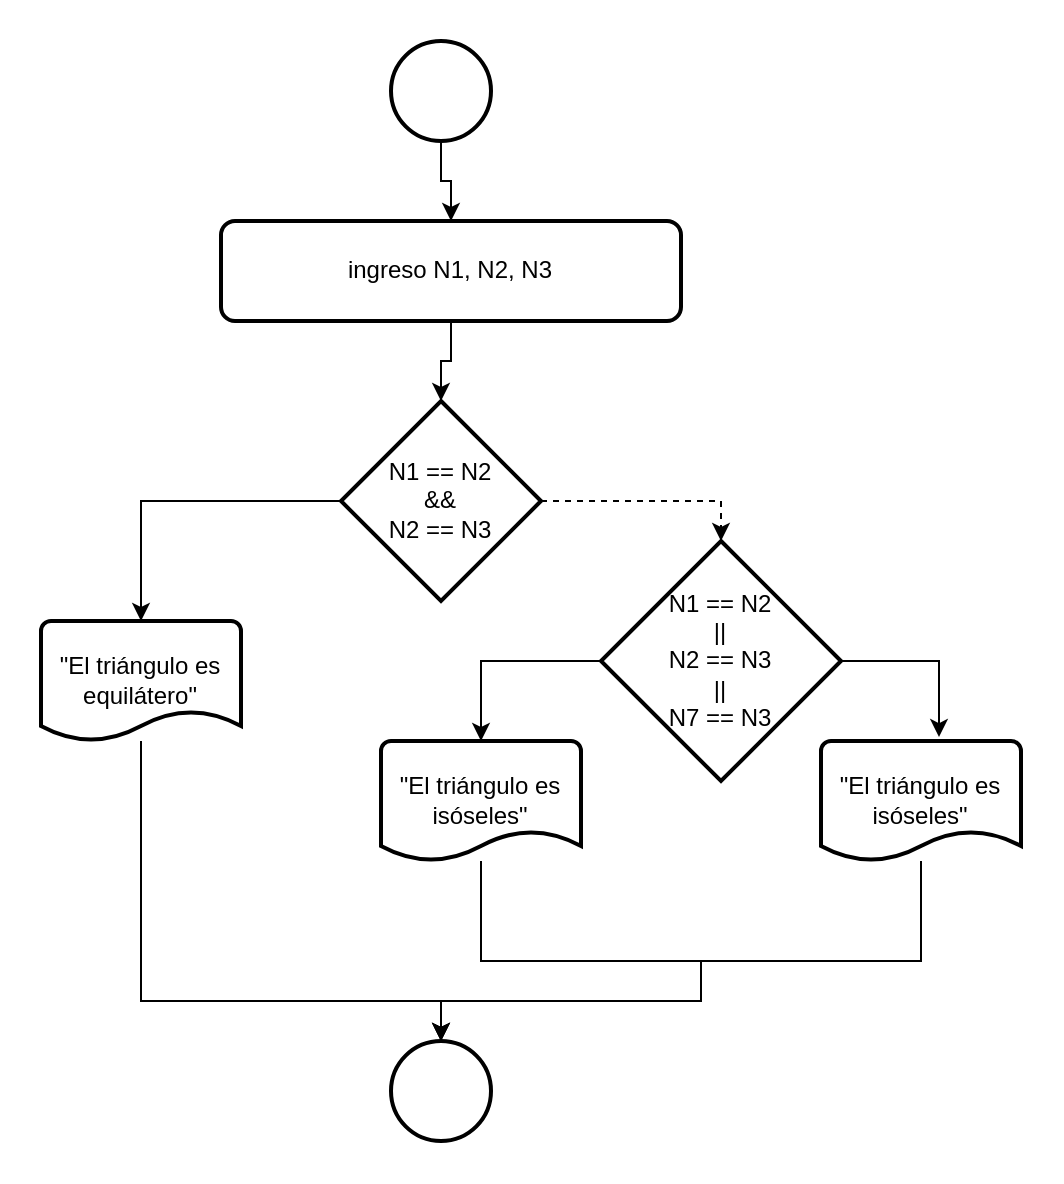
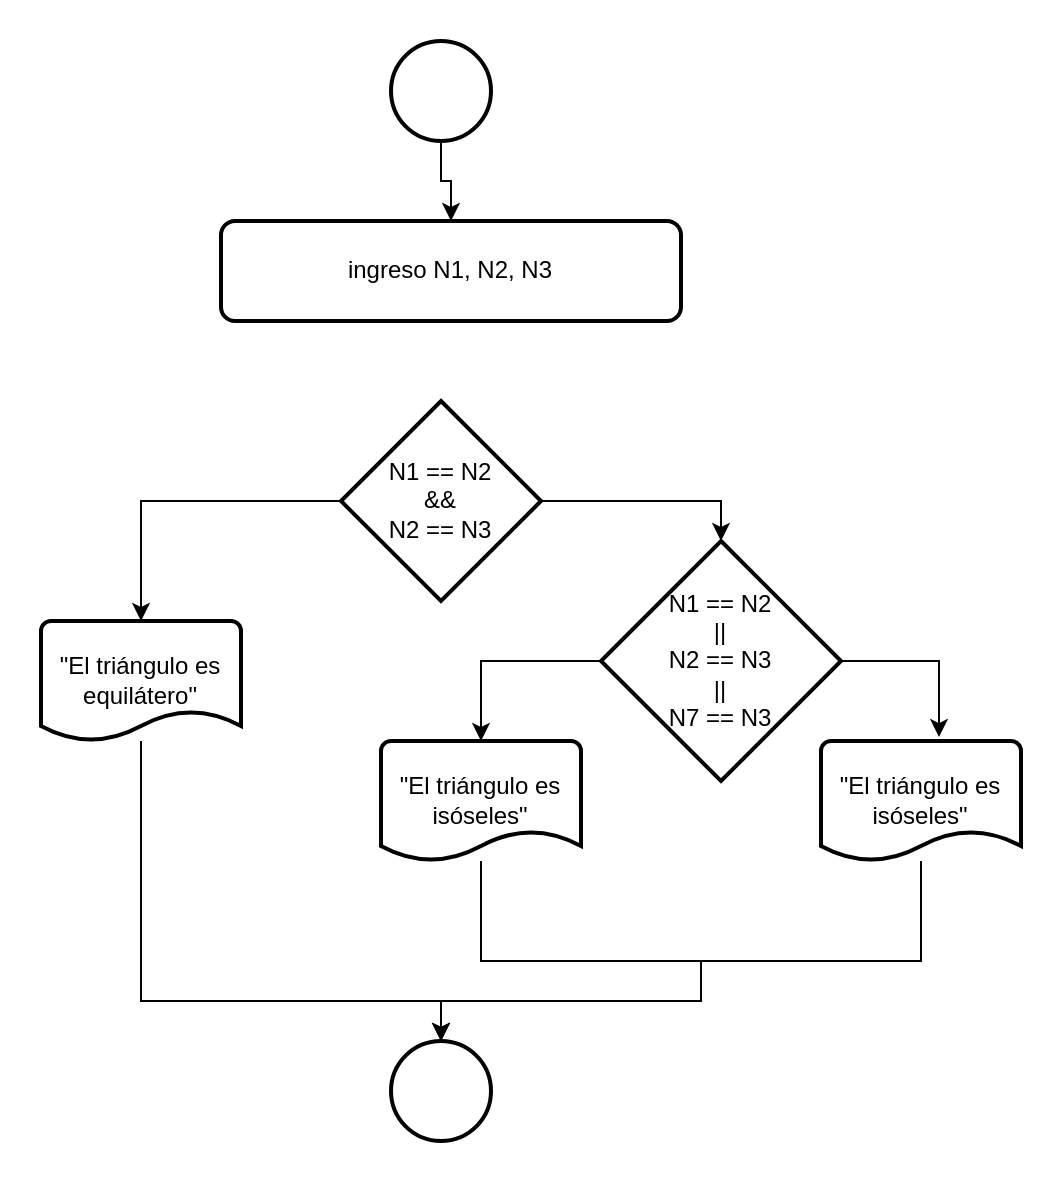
(451, 359) -> none
(645, 501) -> (645, 501)
